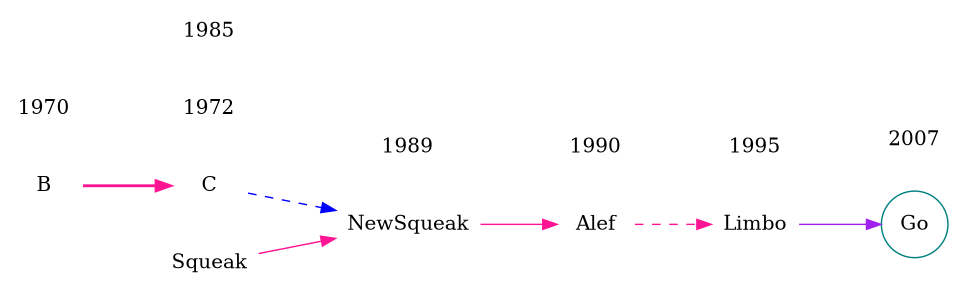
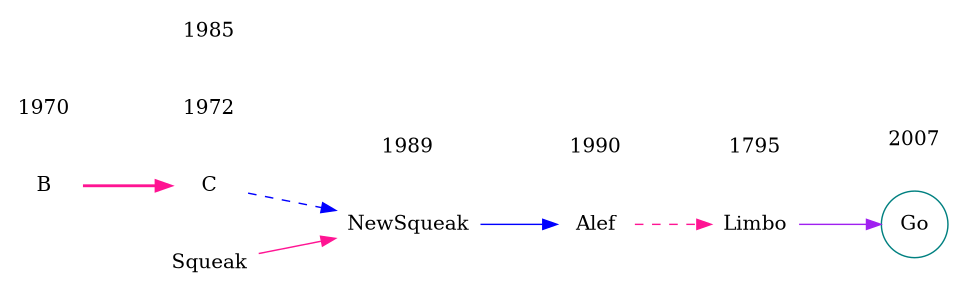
(755, 147) -> (755, 147)
(511, 224) -> (511, 224)
